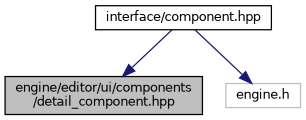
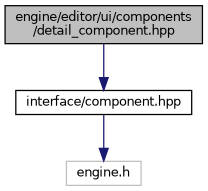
(152, 49) -> (104, 61)
